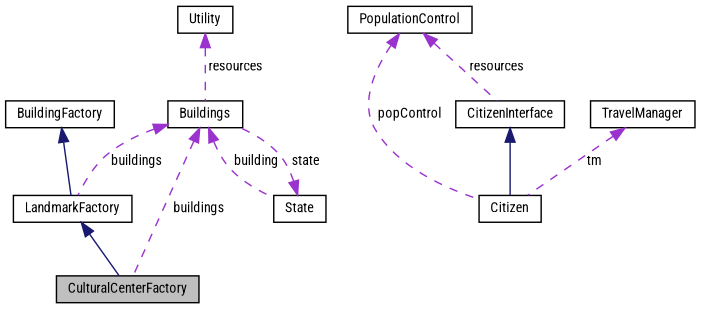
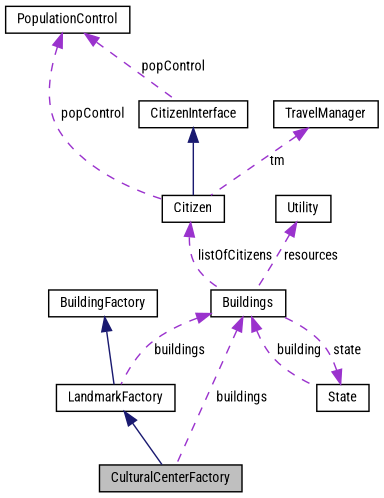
(495, 67) -> (172, 67)
none -> (197, 268)
